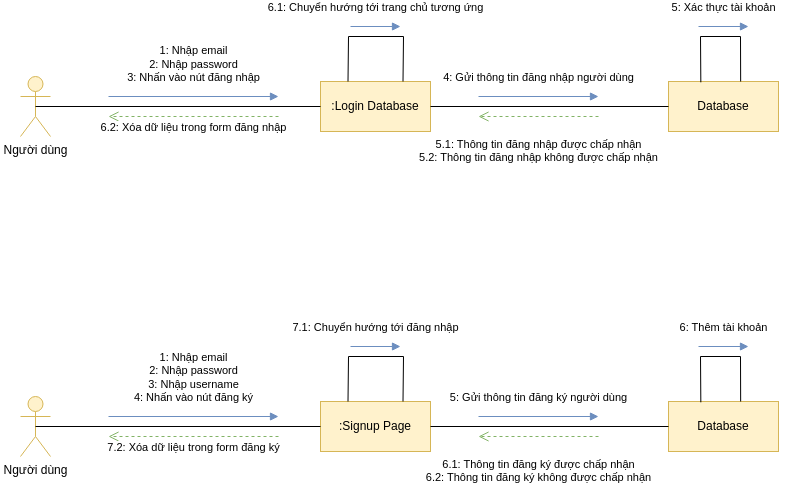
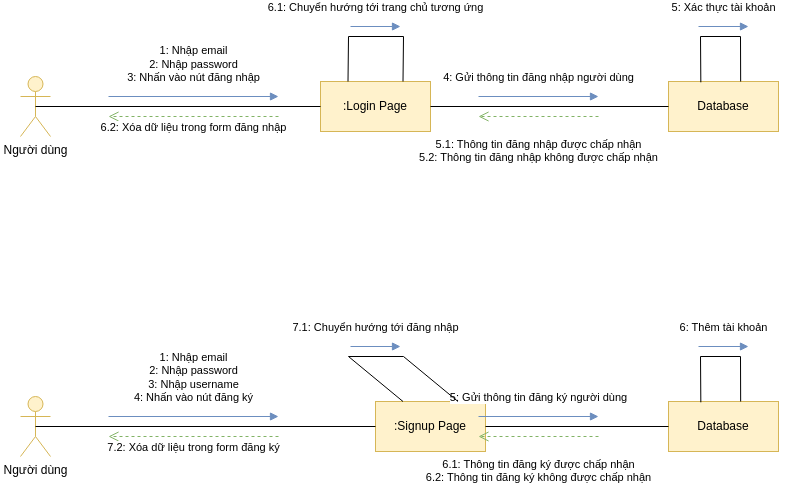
(376, 107) -> (376, 107)
(376, 427) -> (431, 427)
